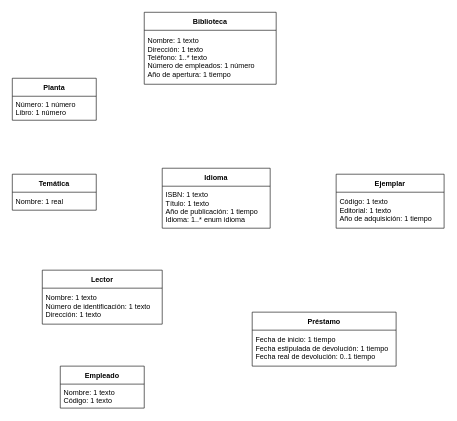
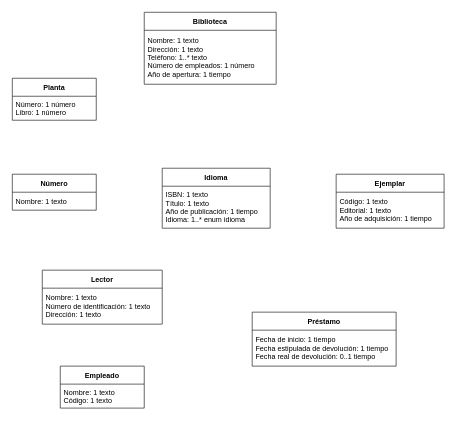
(54, 184) -> (54, 184)
(40, 202) -> (43, 202)
